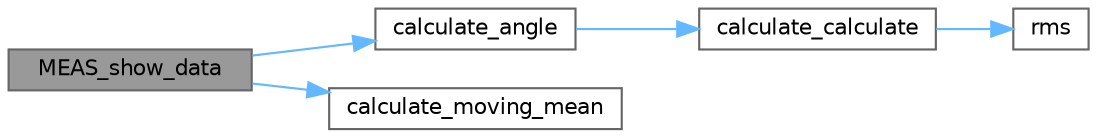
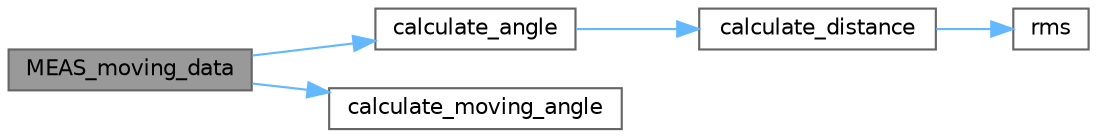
(818, 29) -> (818, 29)
(130, 70) -> (130, 70)
(475, 109) -> (475, 109)
